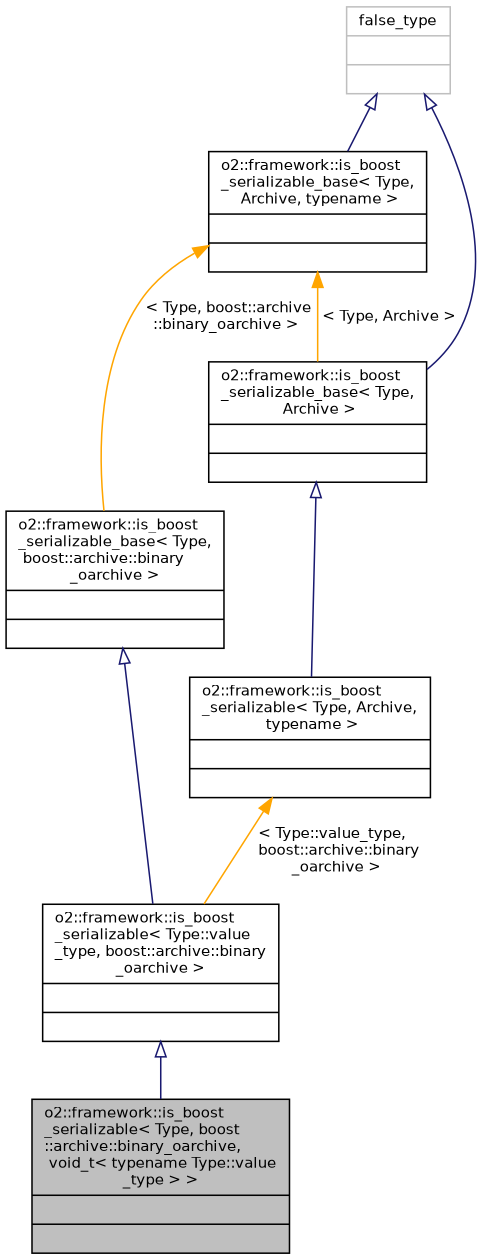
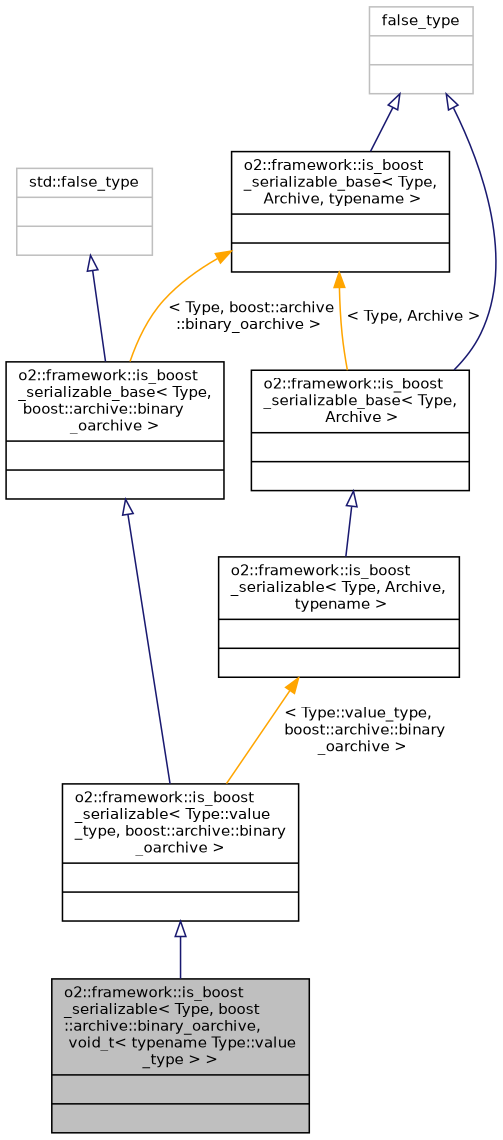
none -> (85, 212)
